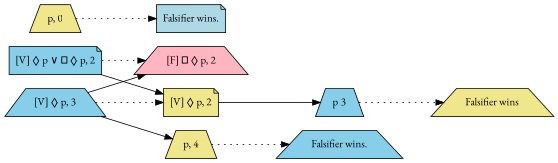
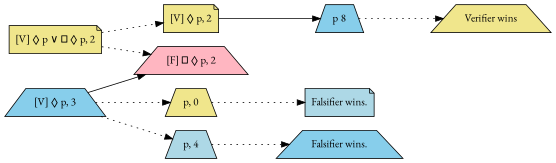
(55, 61) -> (55, 40)
(131, 84) -> (129, 28)
(126, 102) -> (129, 102)
(340, 102) -> (340, 19)
(492, 102) -> (491, 19)
(133, 127) -> (133, 127)
(191, 144) -> (191, 144)
